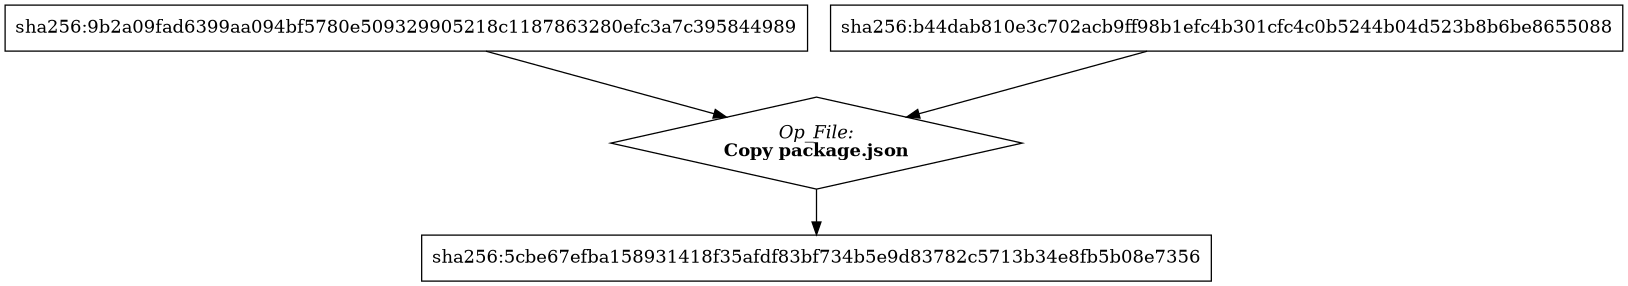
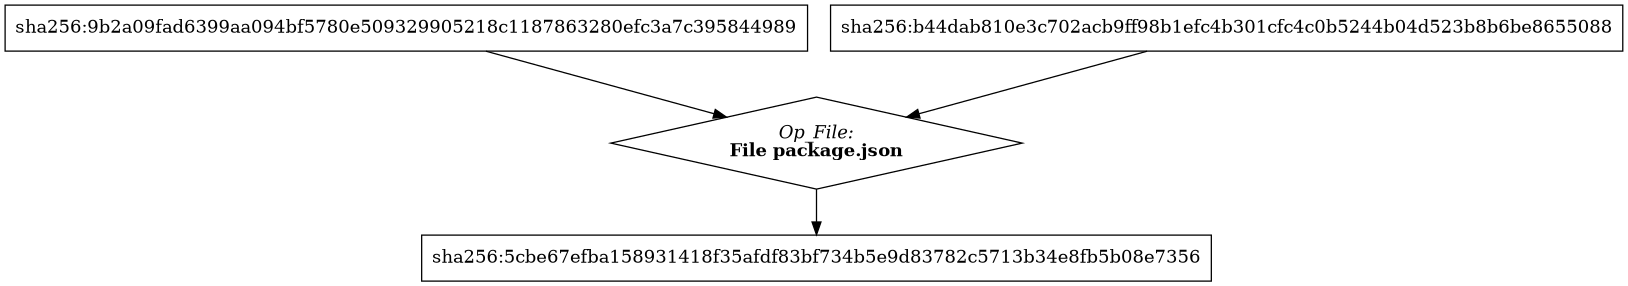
(816, 151) -> (816, 151)
